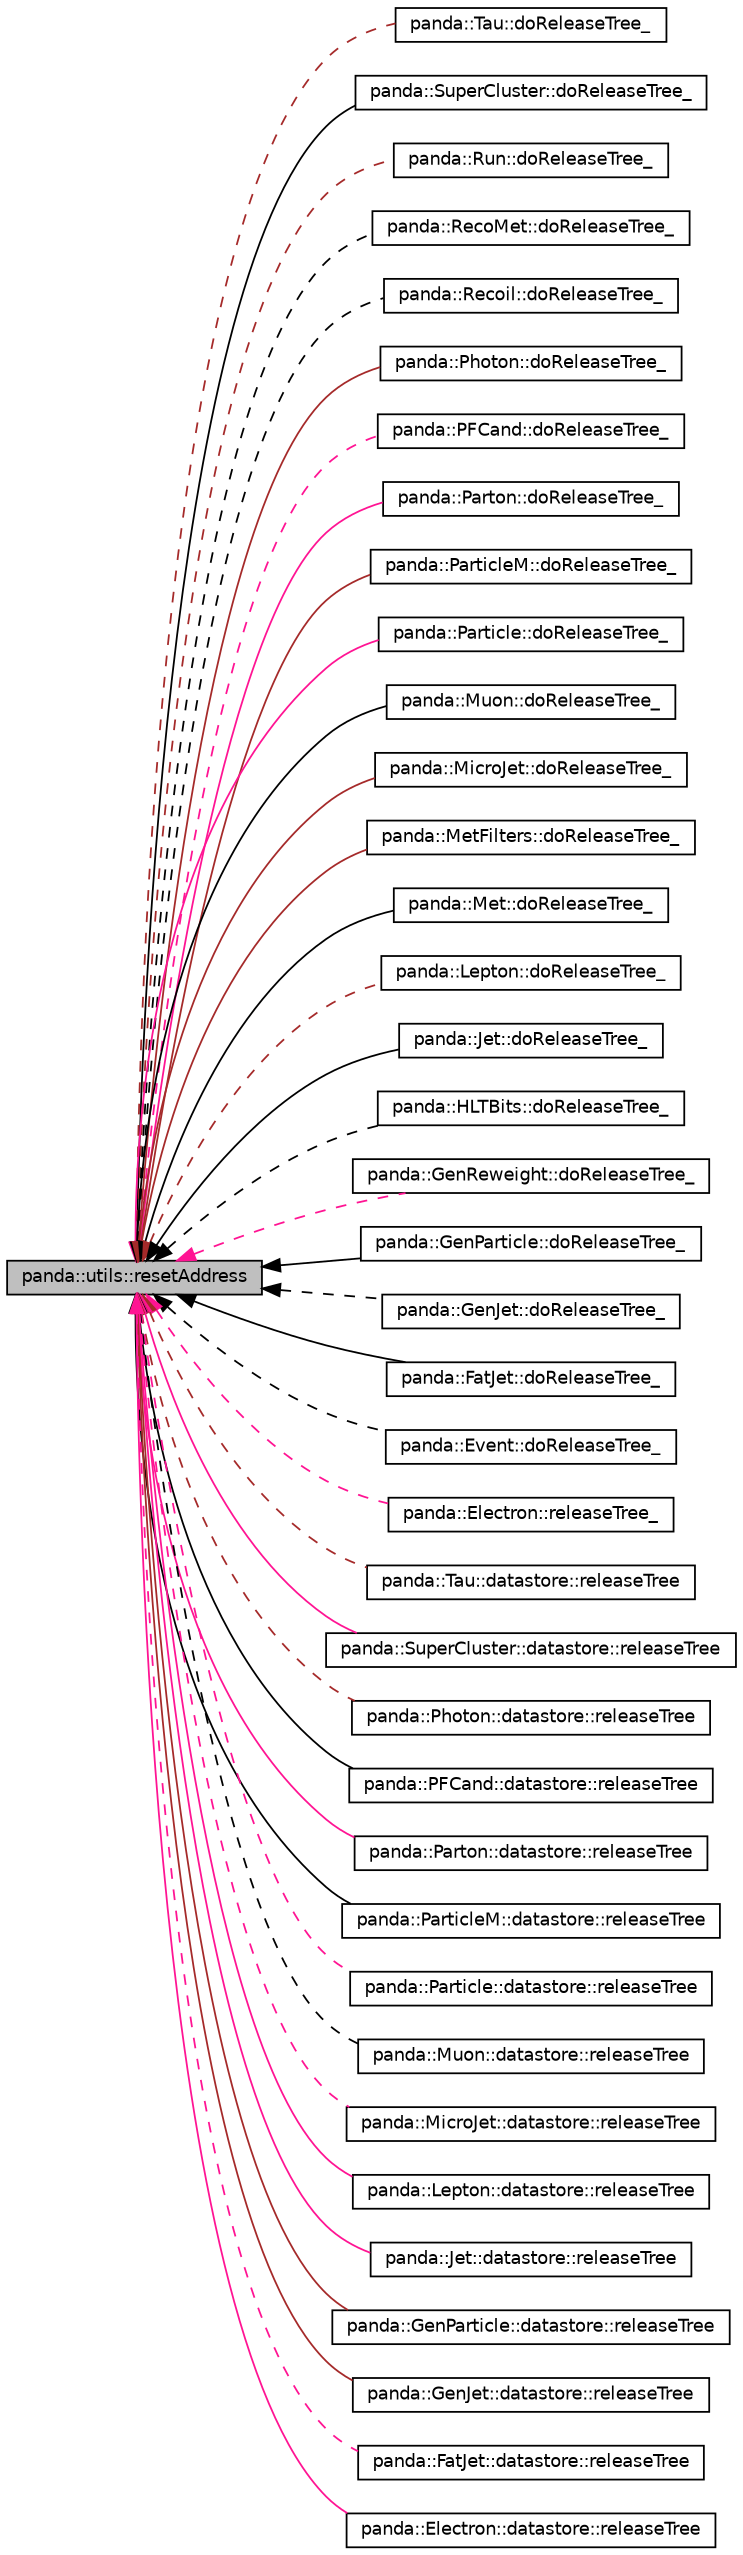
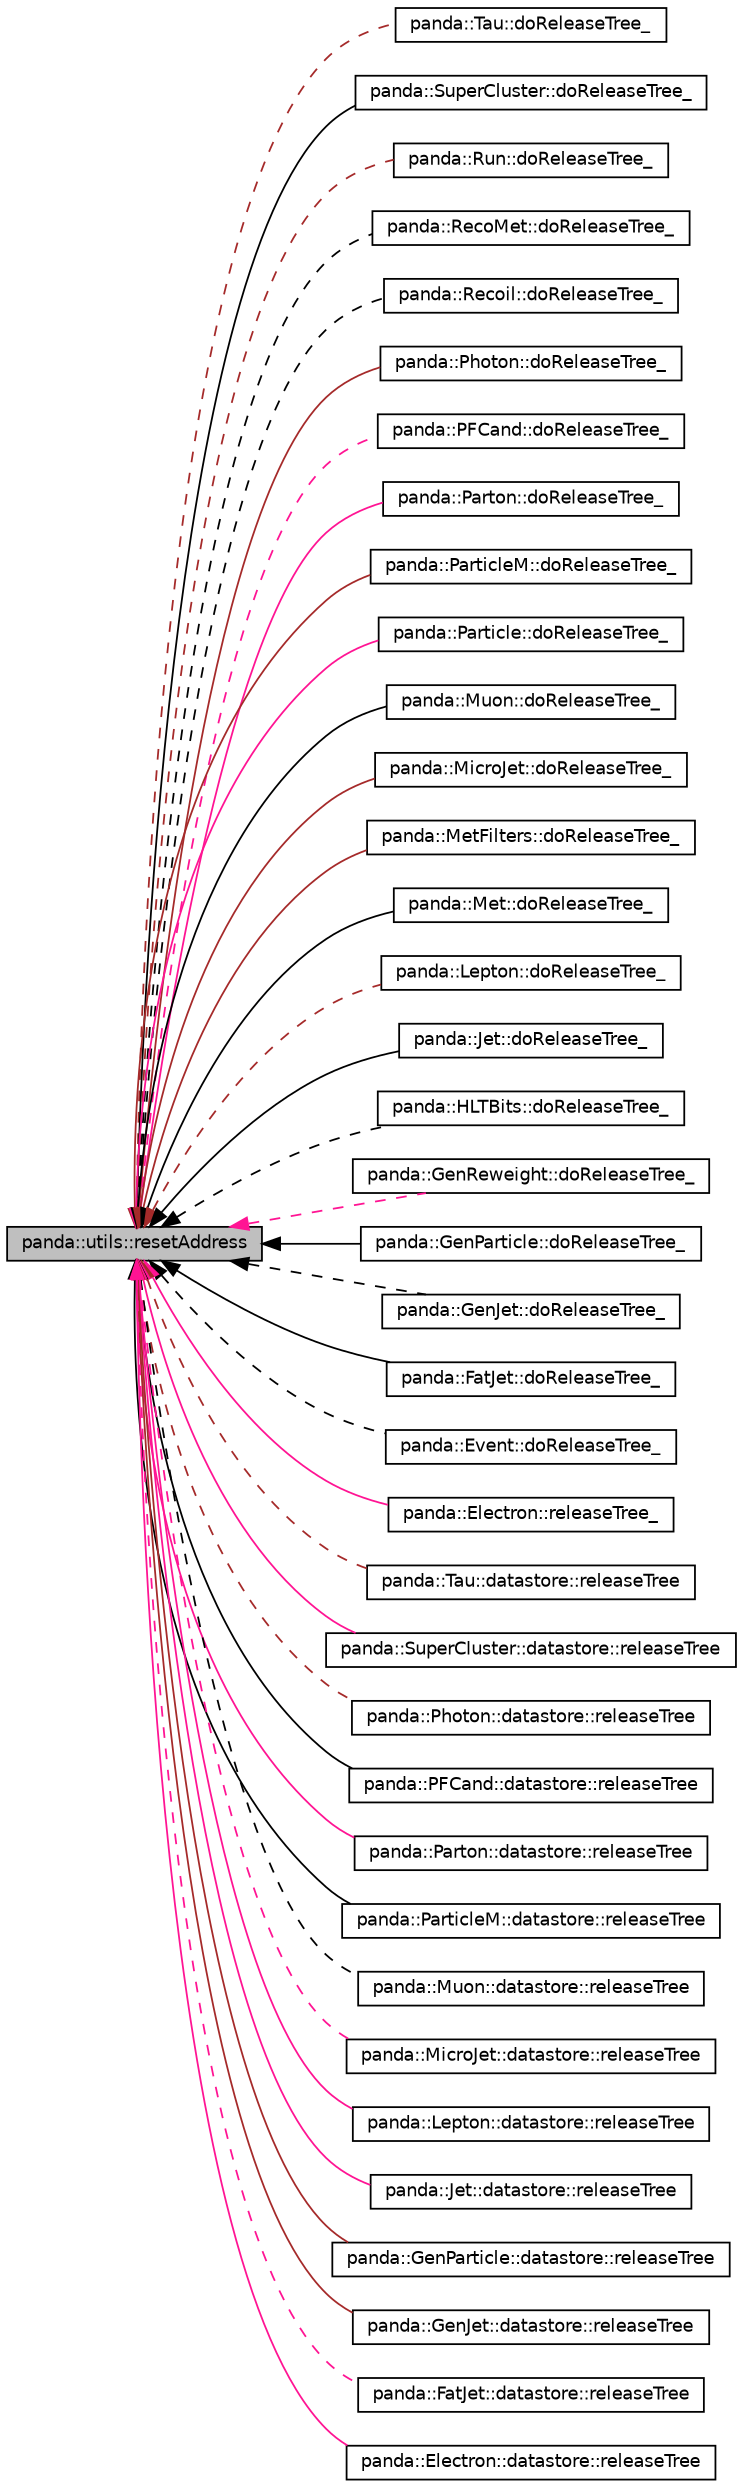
(255, 1428) -> (248, 1416)
(531, 1989) -> none
